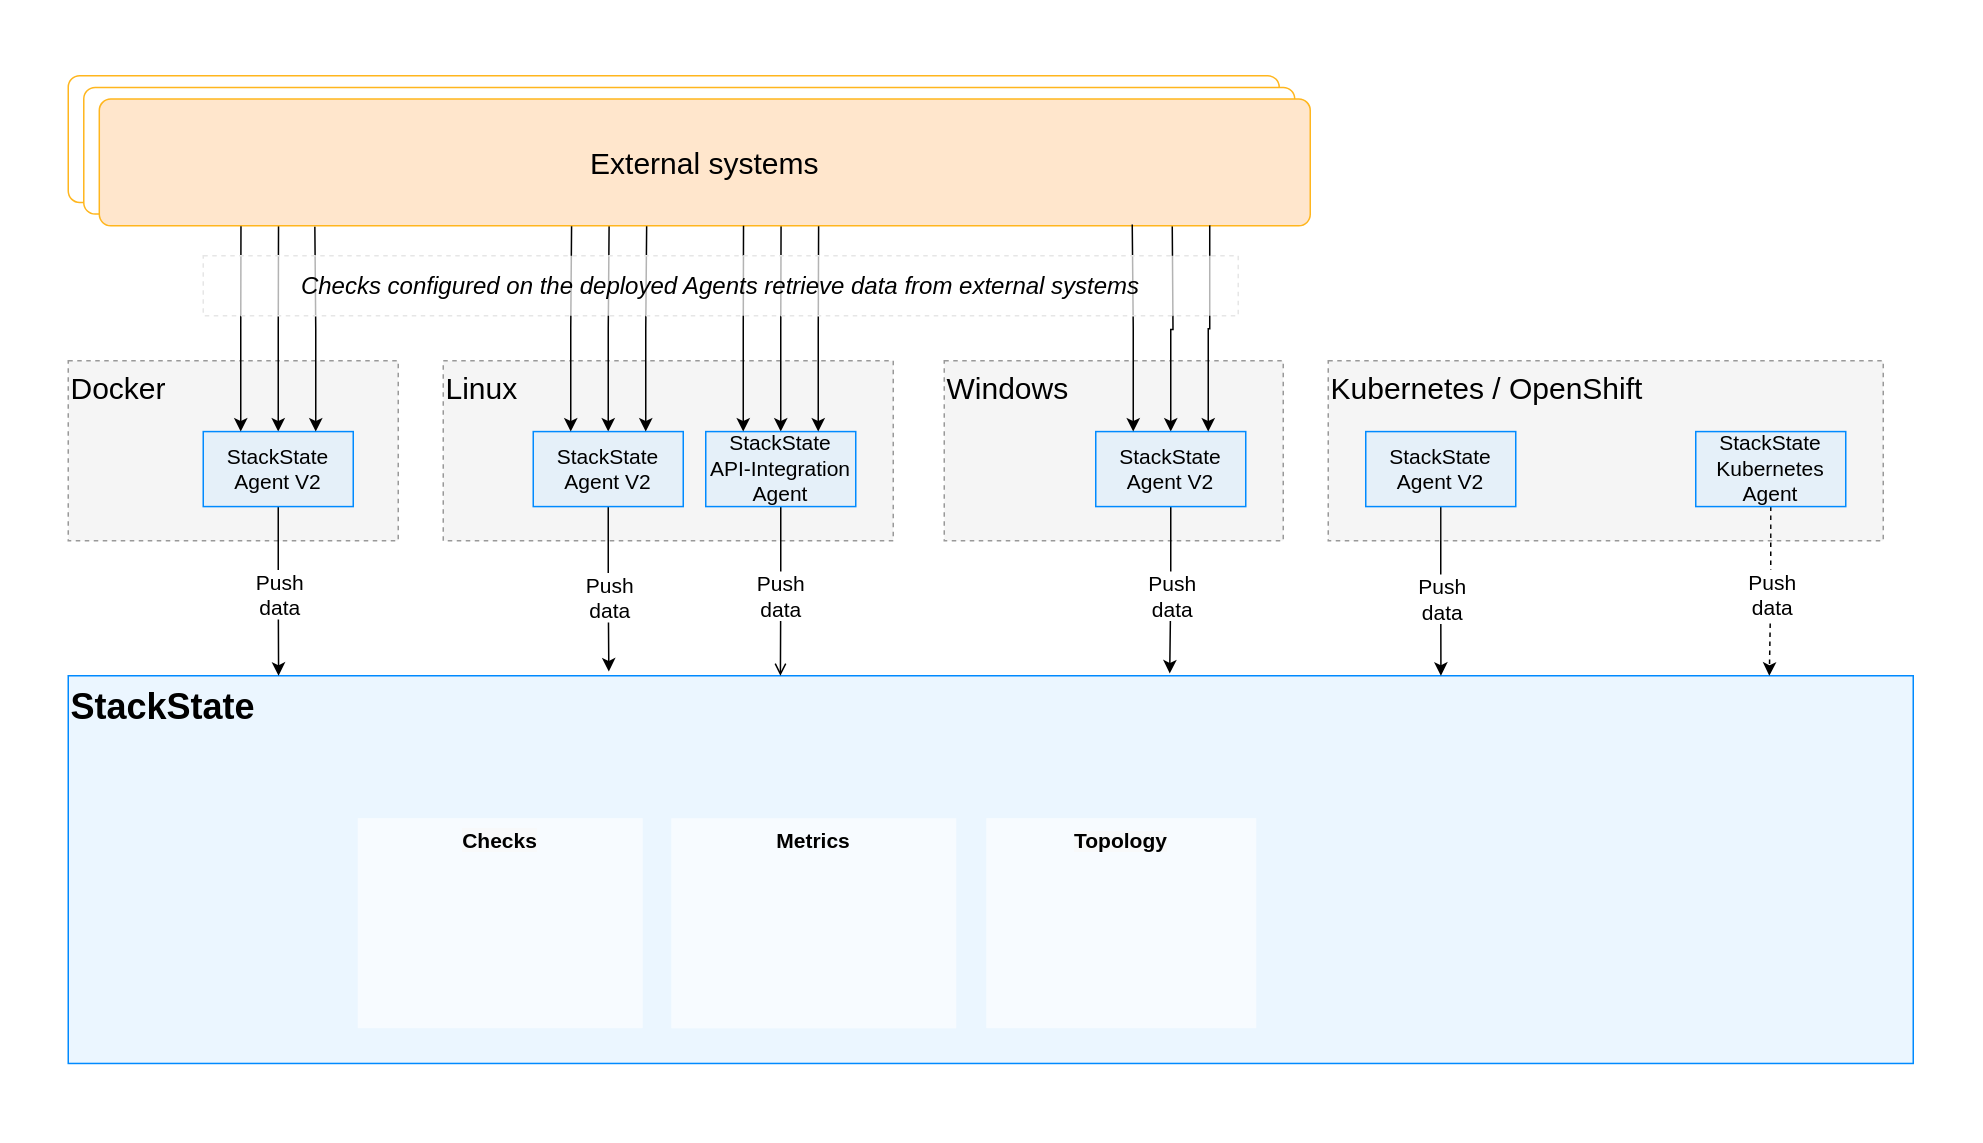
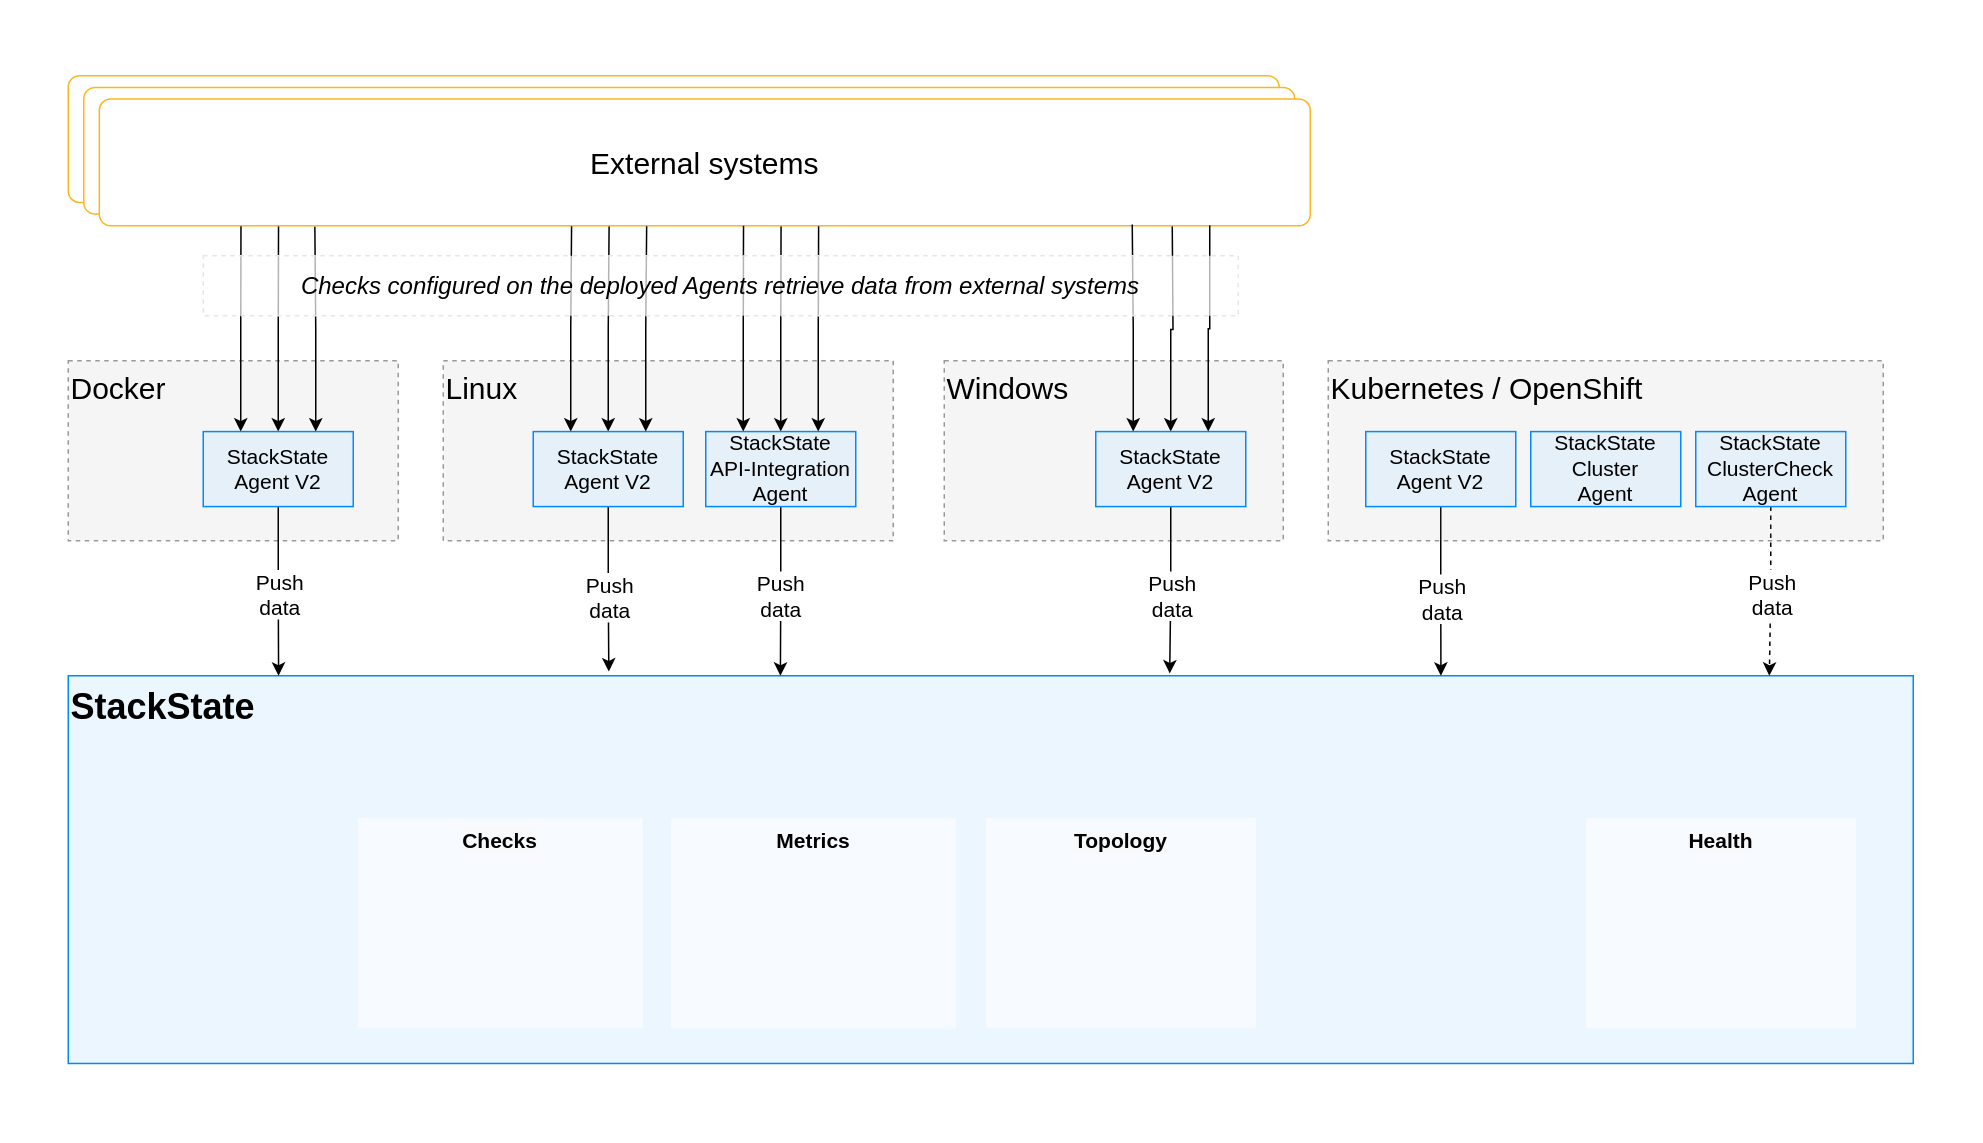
(705, 162) -> (705, 162)
none -> (1606, 469)
(1771, 469) -> (1771, 469)
(780, 666) -> (780, 664)
none -> (1721, 923)
